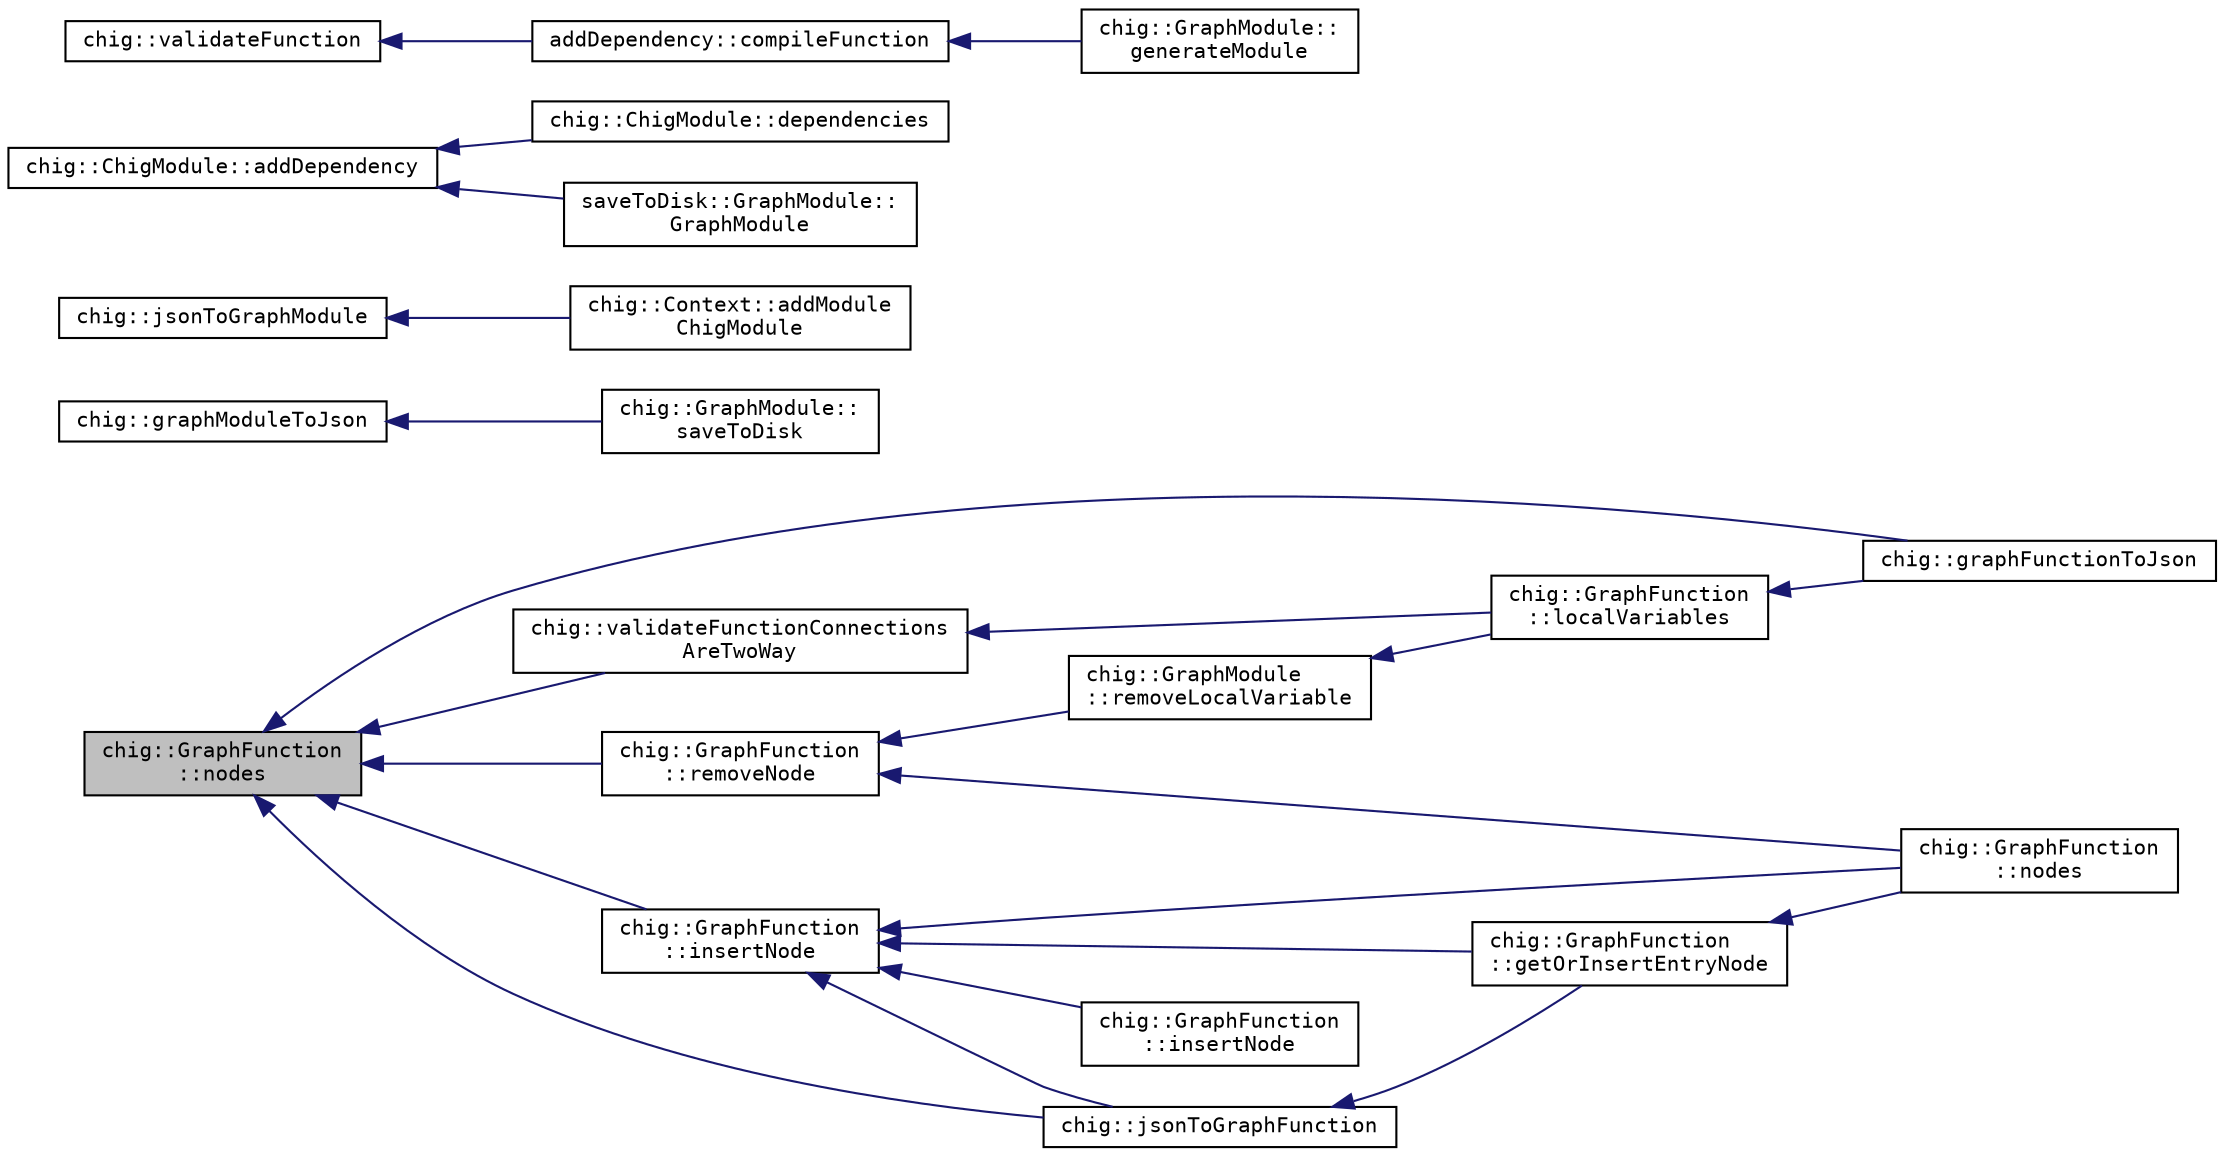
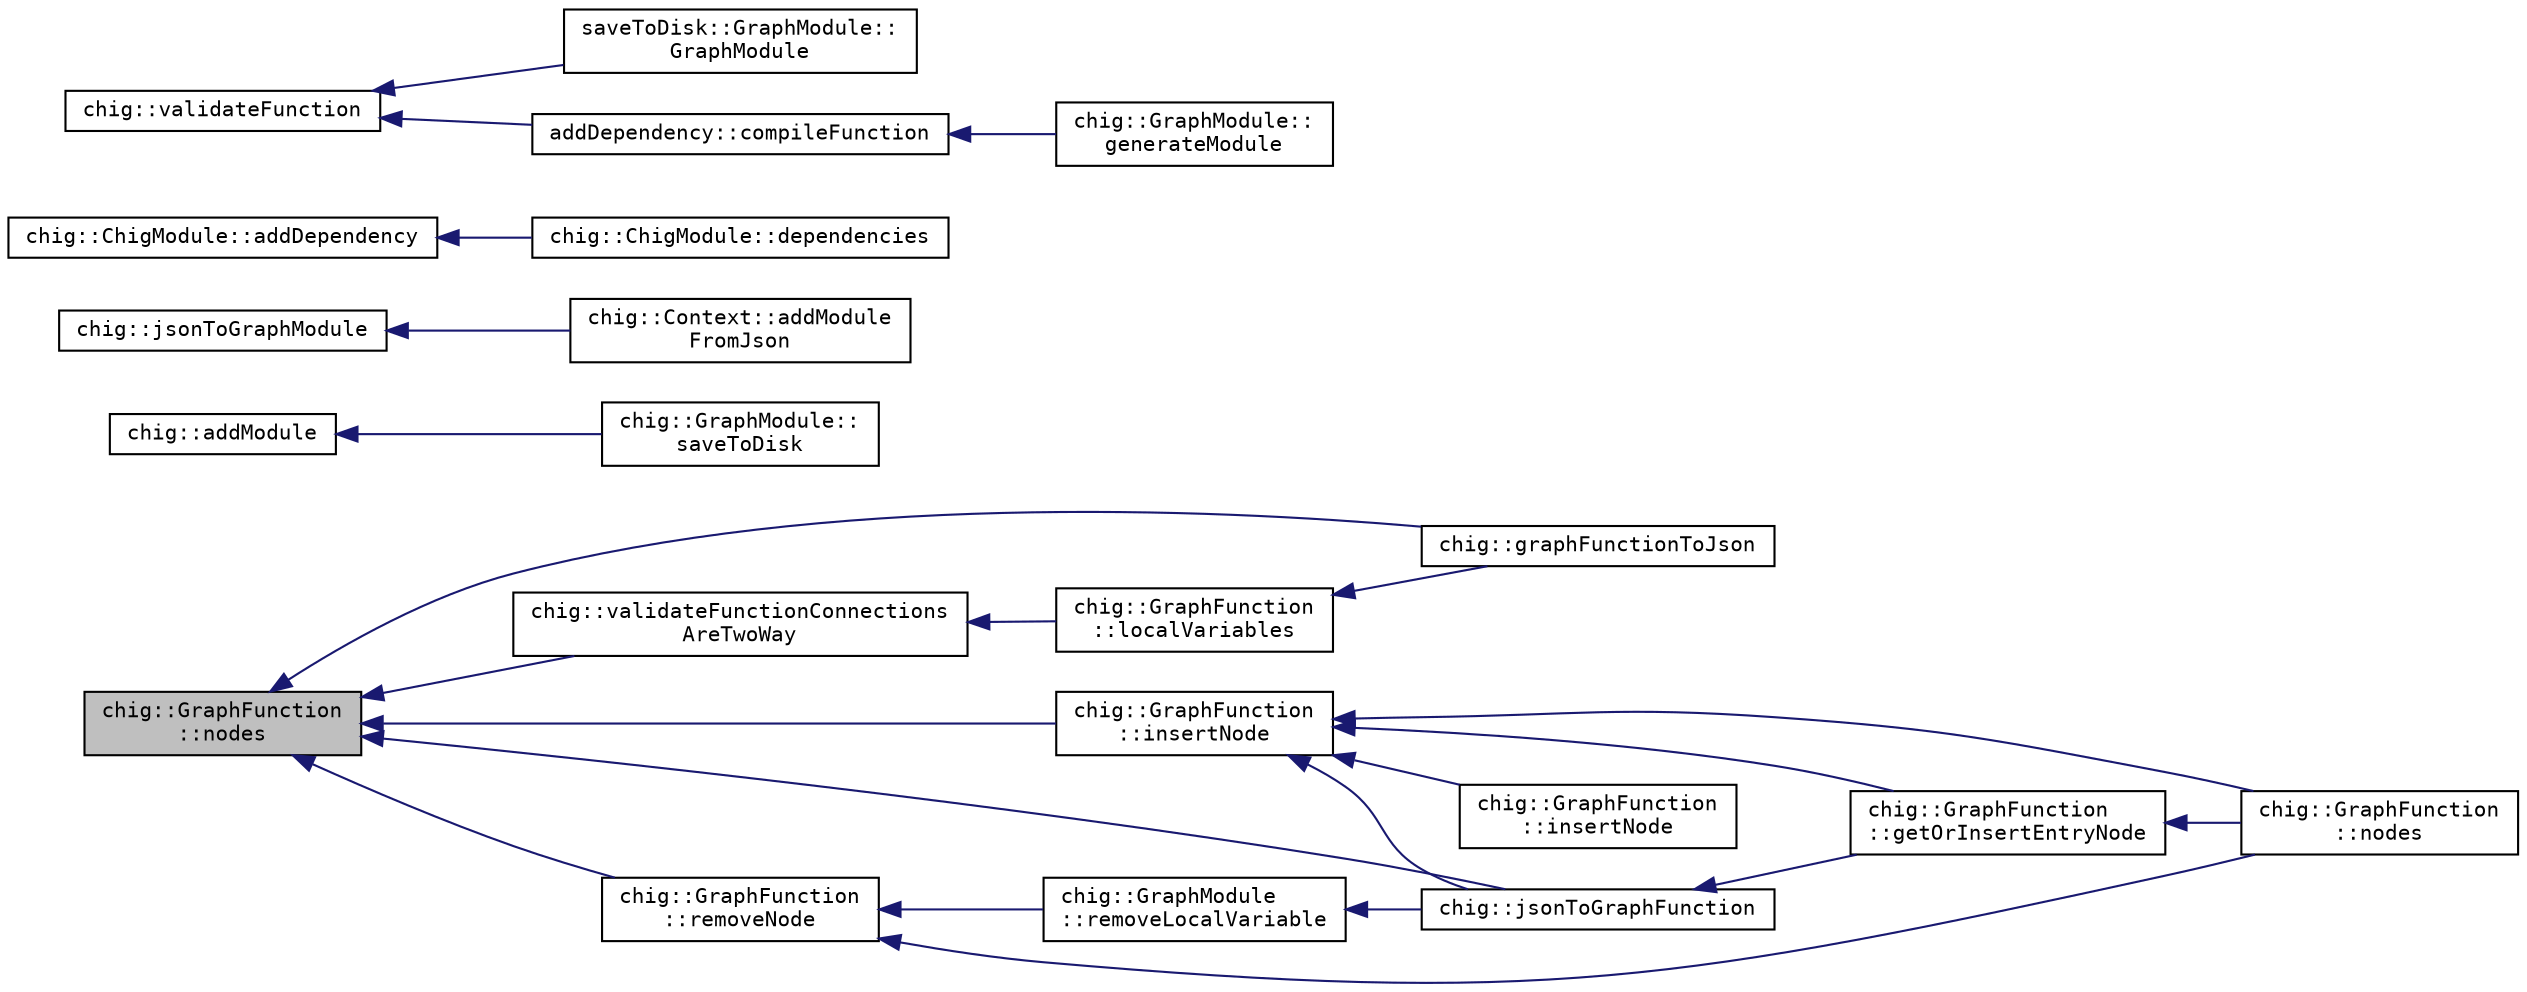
(511, 194) -> (479, 76)
(740, 318) -> (740, 331)
(223, 421) -> (223, 434)
(1442, 644) -> (1394, 909)
